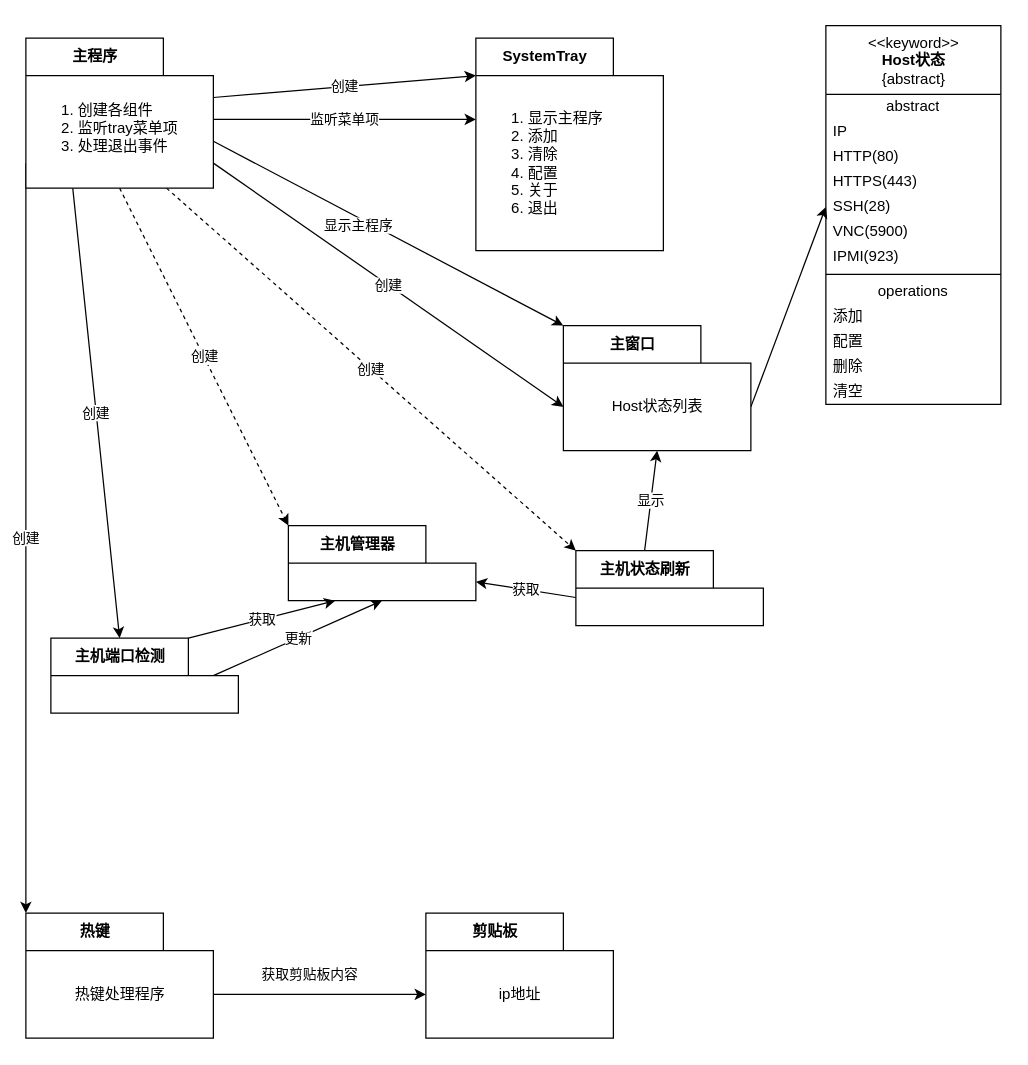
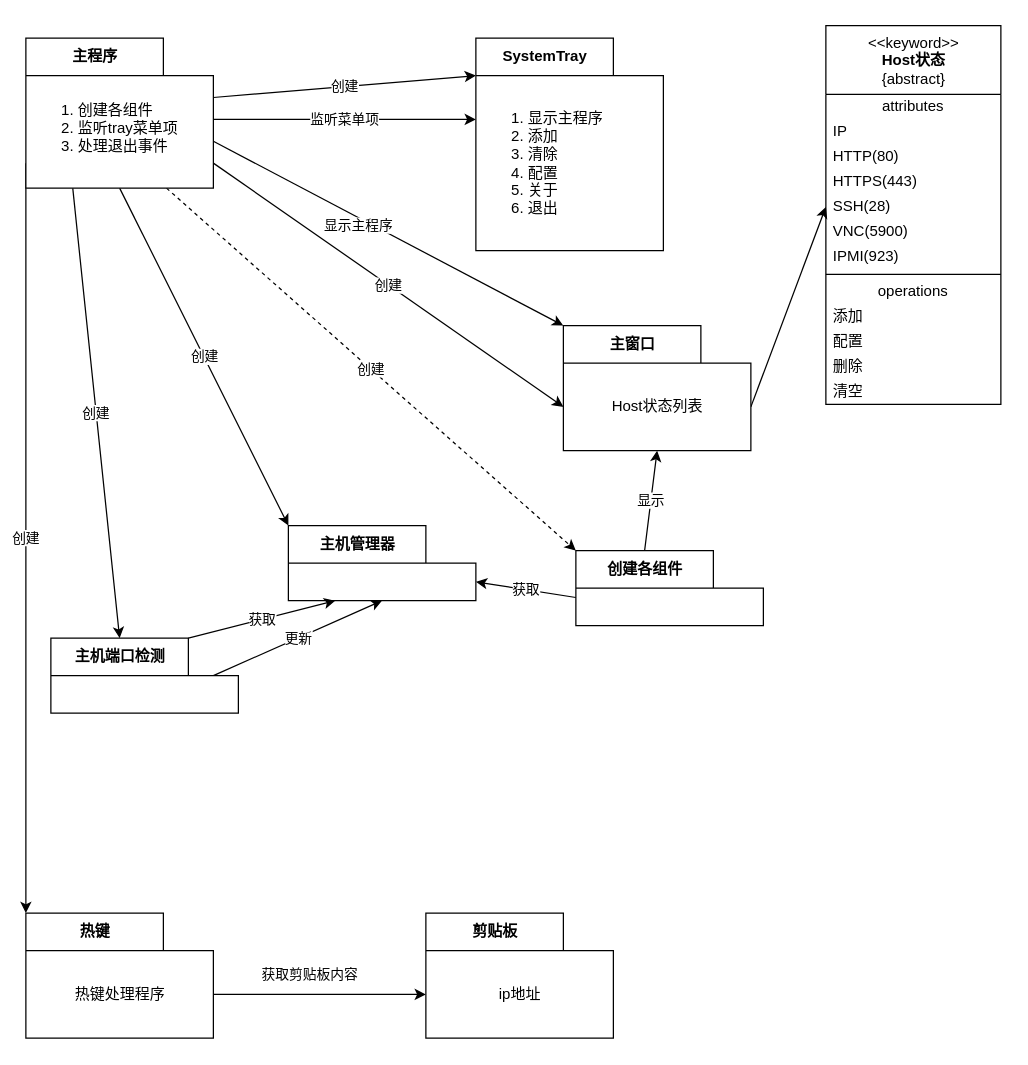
(913, 107) -> (913, 107)
(160, 270) -> (160, 270)
(645, 569) -> (645, 569)
